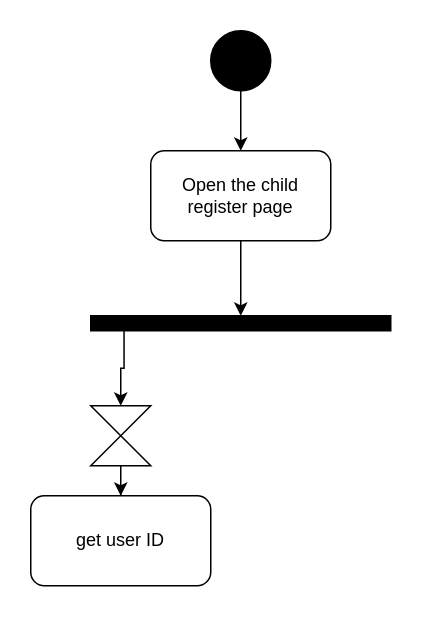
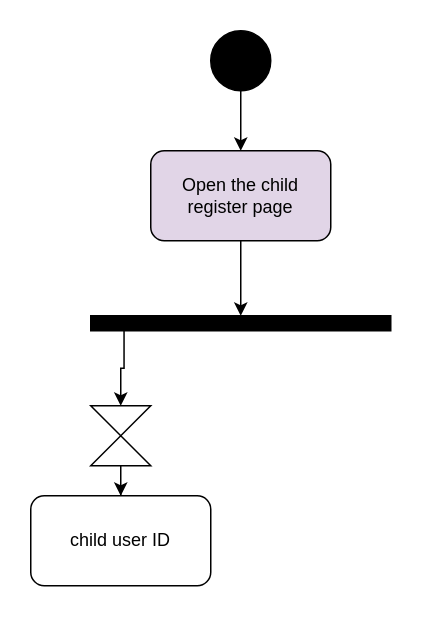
(241, 196) -> (241, 196)
(121, 541) -> (121, 541)
